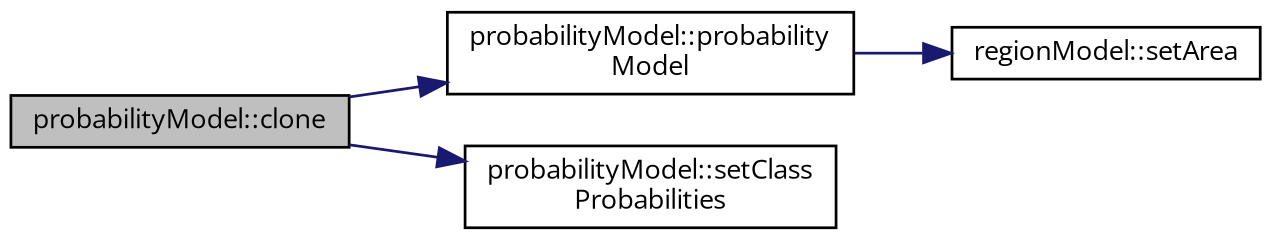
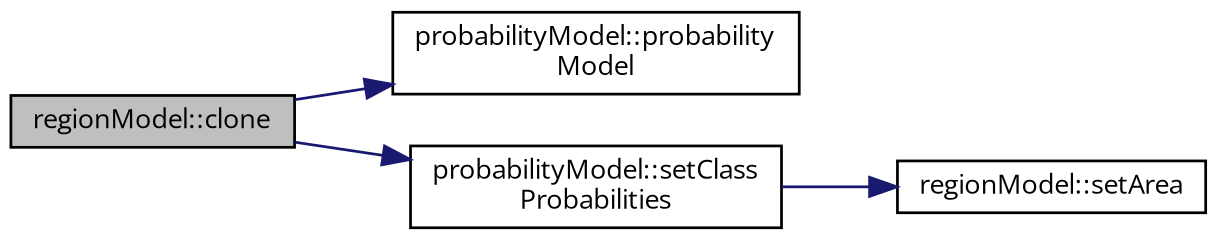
(889, 53) -> (826, 187)
(180, 121) -> (153, 121)
